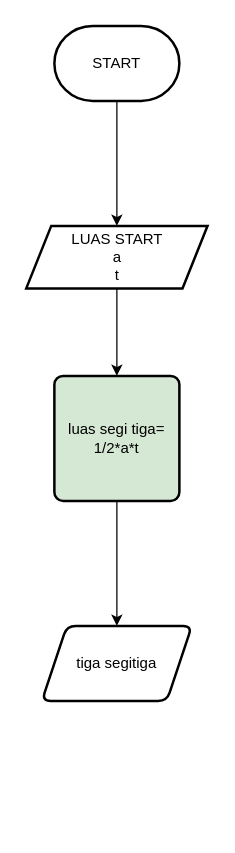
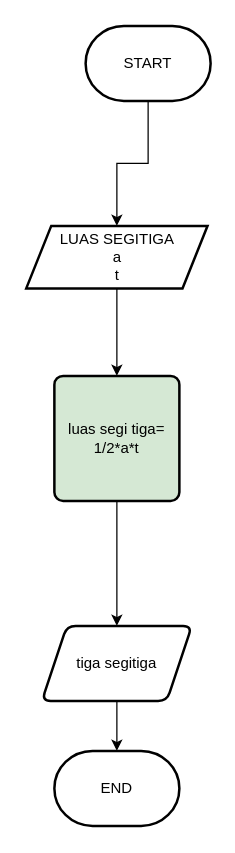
(117, 63) -> (148, 63)
(118, 257) -> (118, 257)
none -> (117, 722)
none -> (117, 788)
